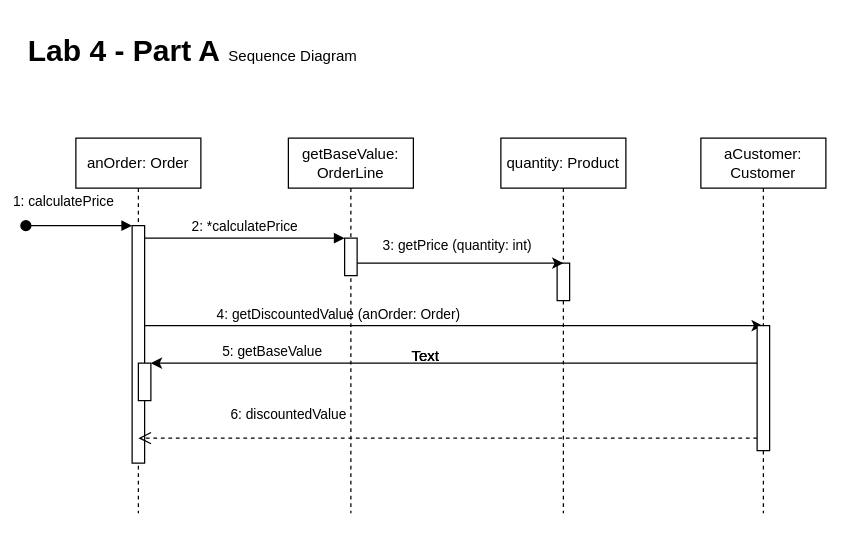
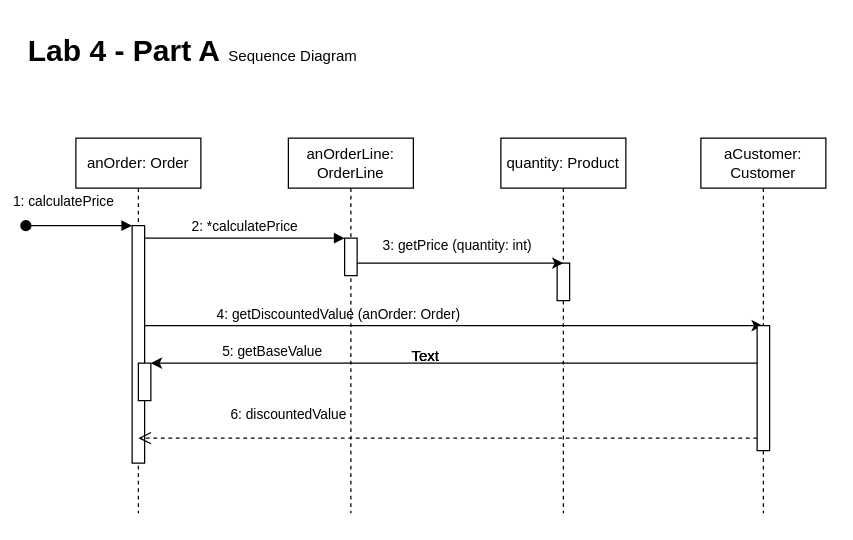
(351, 163) -> (351, 163)
